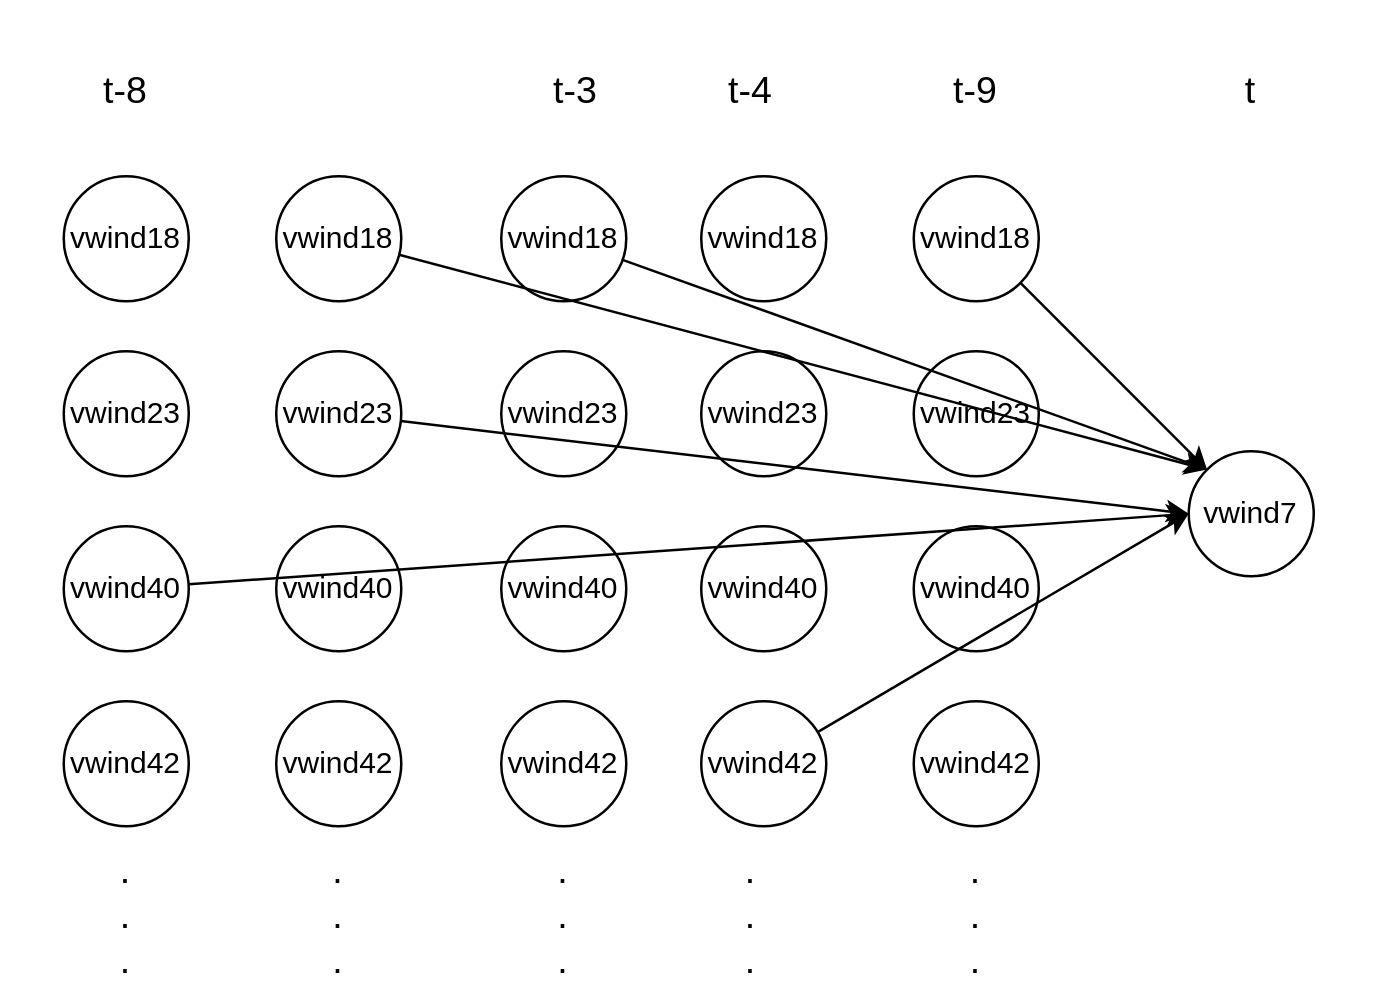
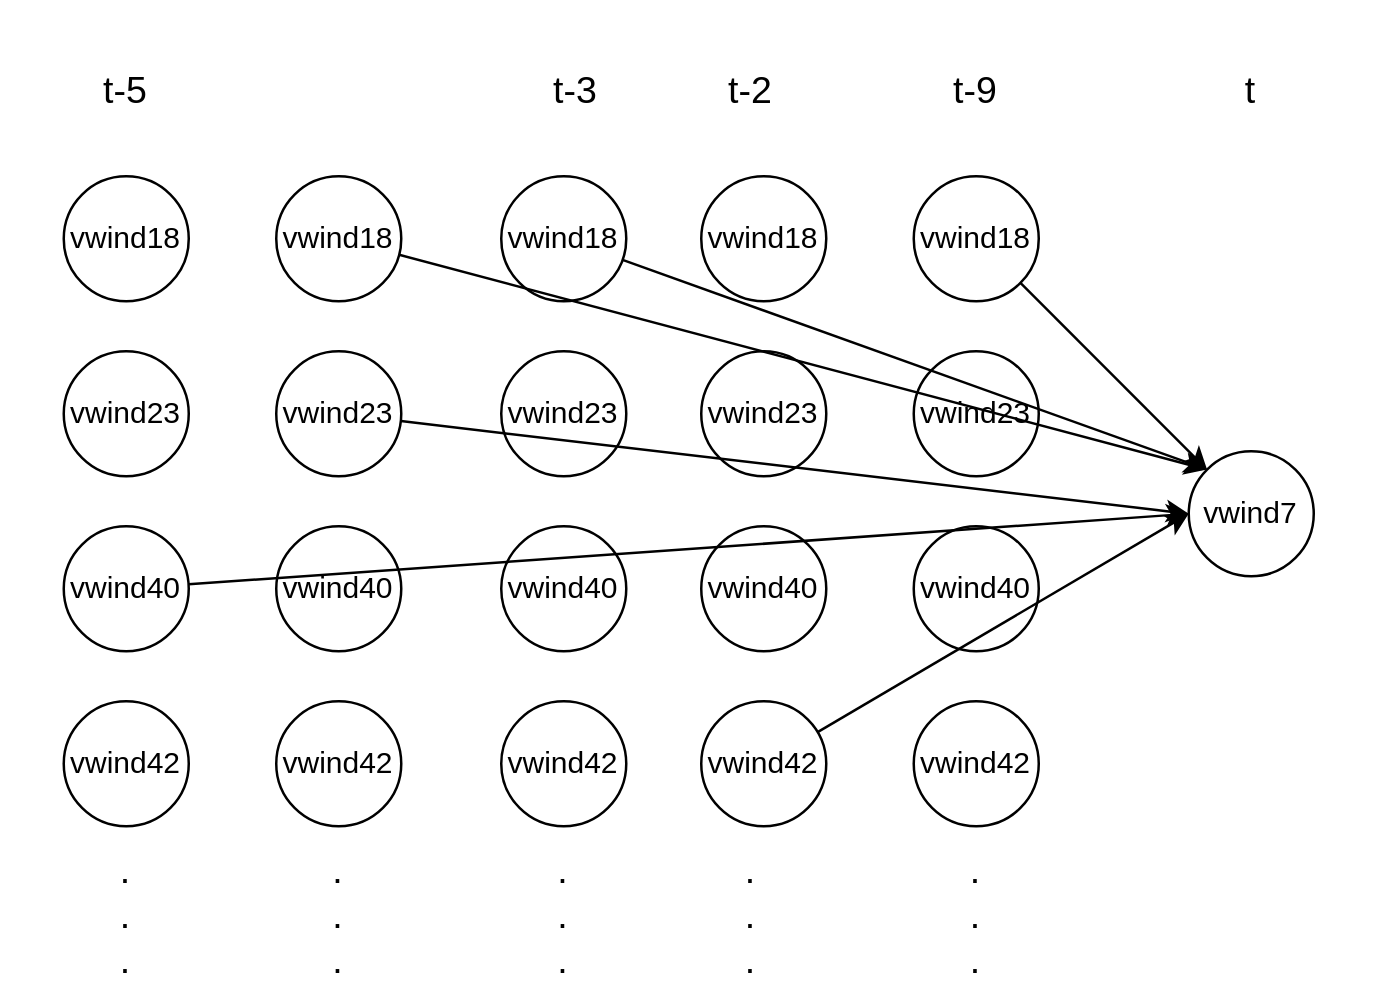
(126, 89) -> (126, 89)
(751, 89) -> (751, 89)
